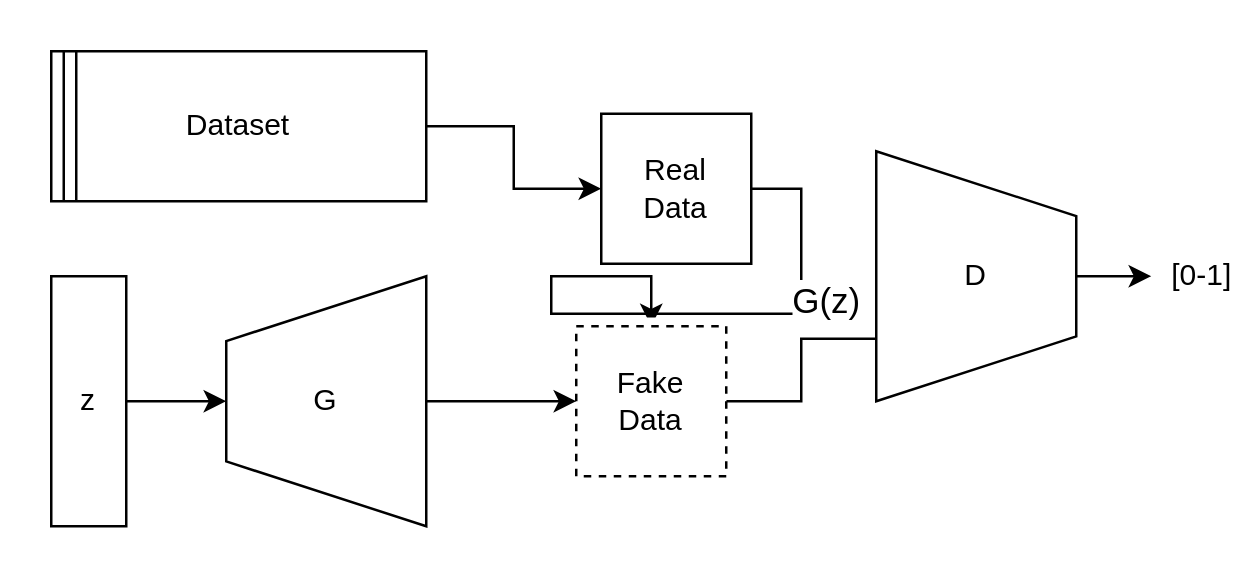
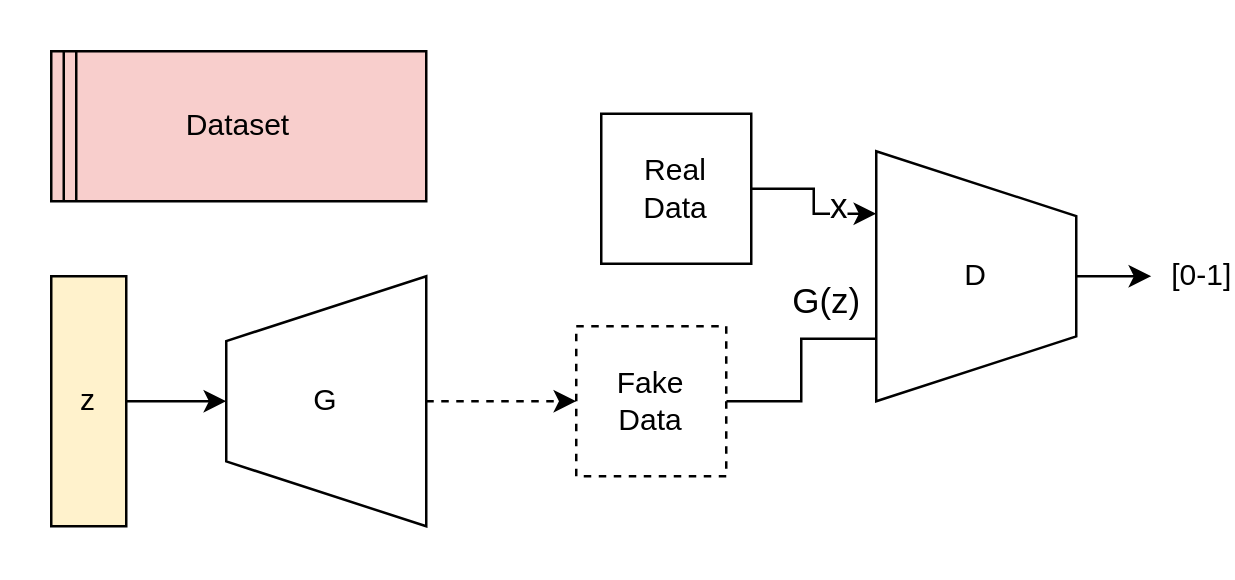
(239, 126) -> (239, 126)
(514, 149) -> none
(587, 314) -> (816, 214)
(89, 401) -> (89, 401)
(496, 401) -> (496, 401)
